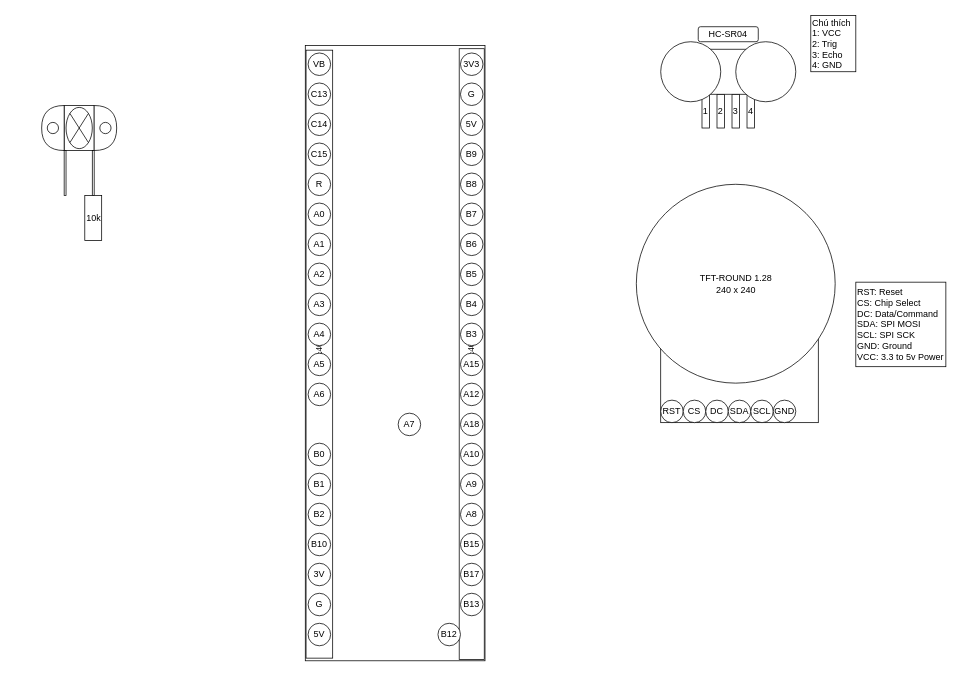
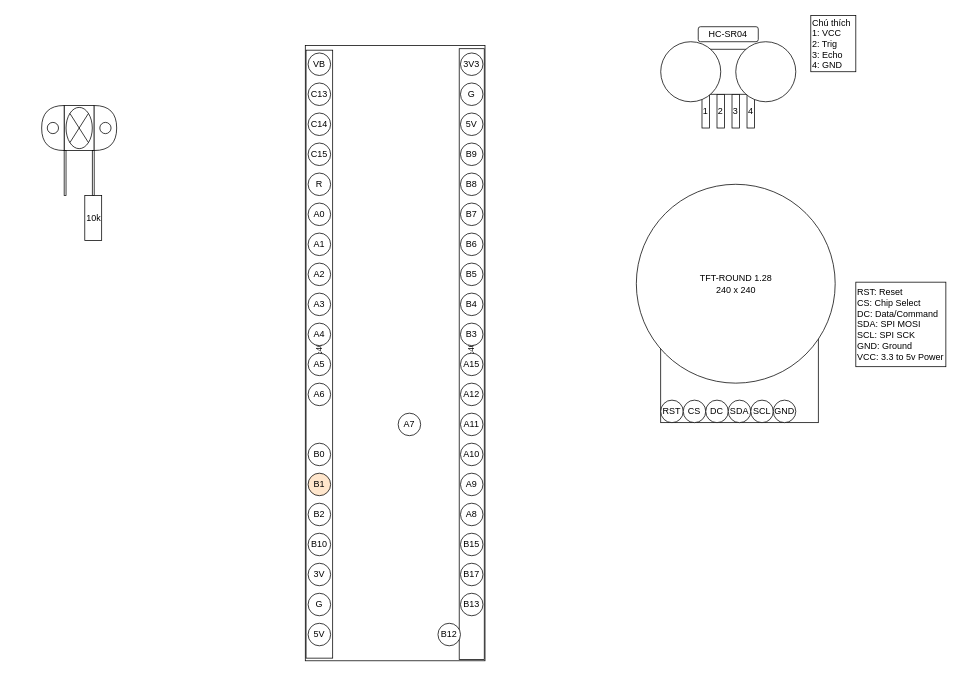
(471, 424) -> (471, 424)
(319, 484) -> (319, 484)
